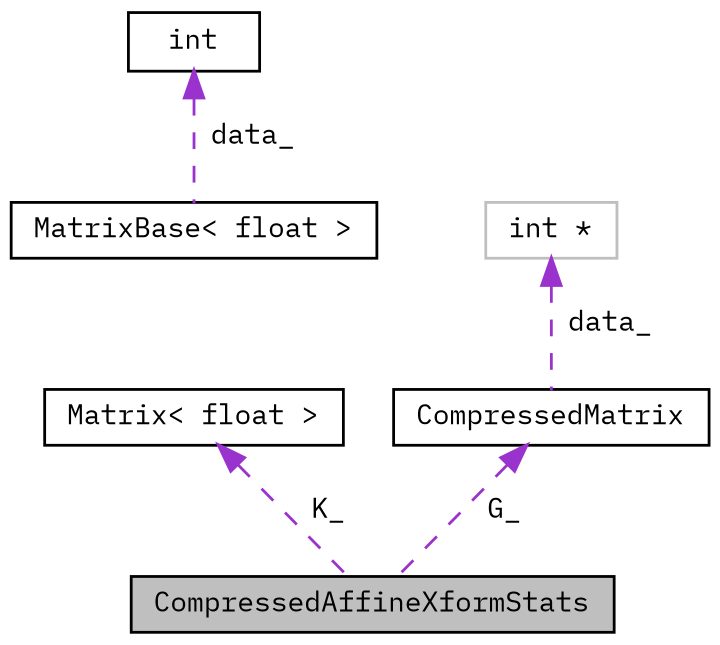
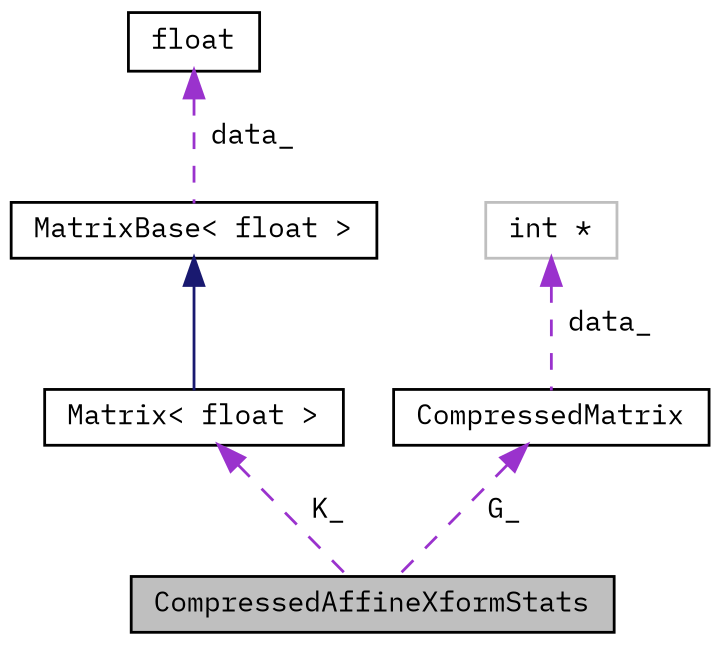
(194, 42) -> (194, 42)
none -> (194, 338)
